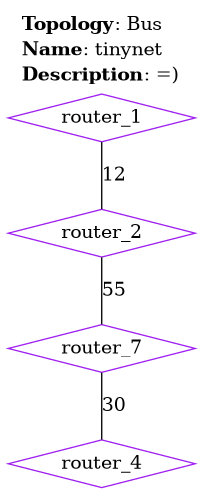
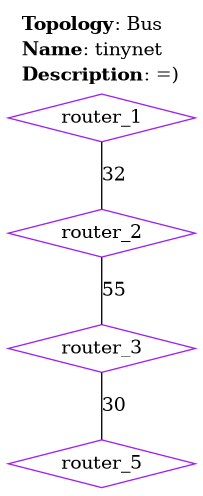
(114, 176) -> (114, 176)
(102, 348) -> (102, 348)
(102, 464) -> (102, 464)
